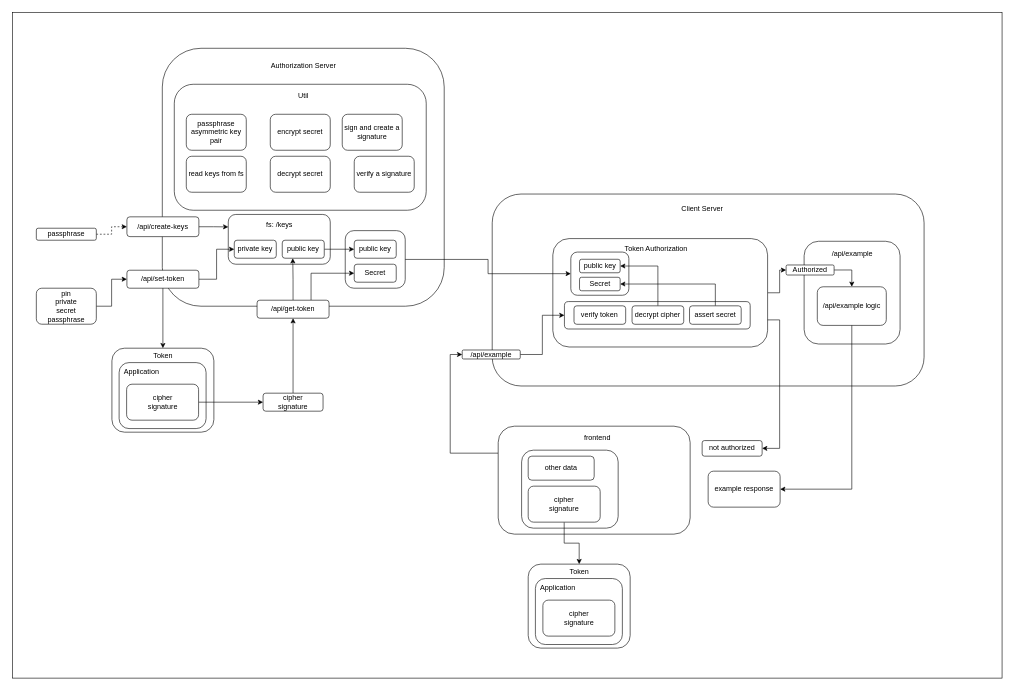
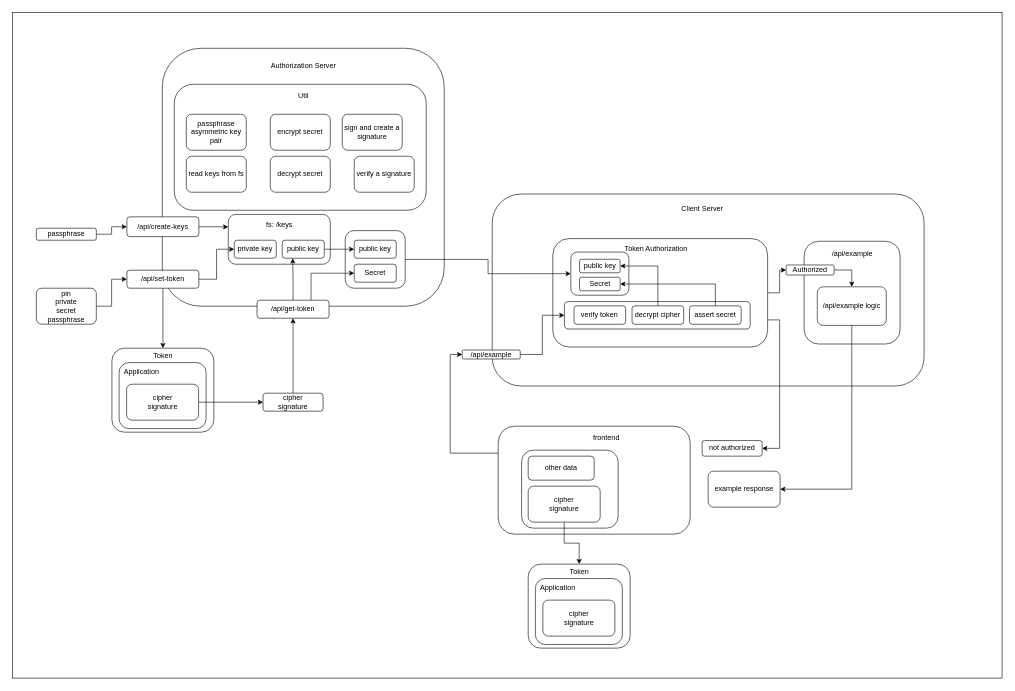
(112, 233) -> (112, 233)
(597, 438) -> (606, 438)
